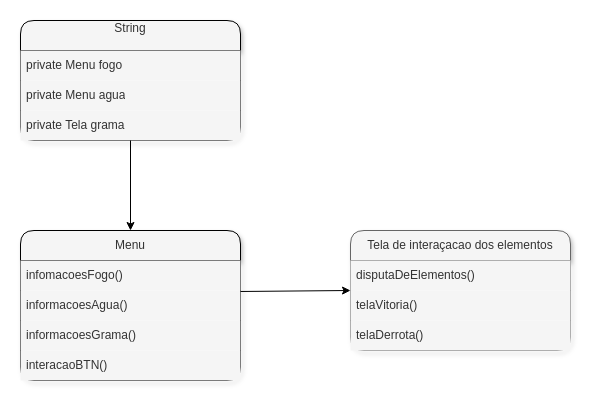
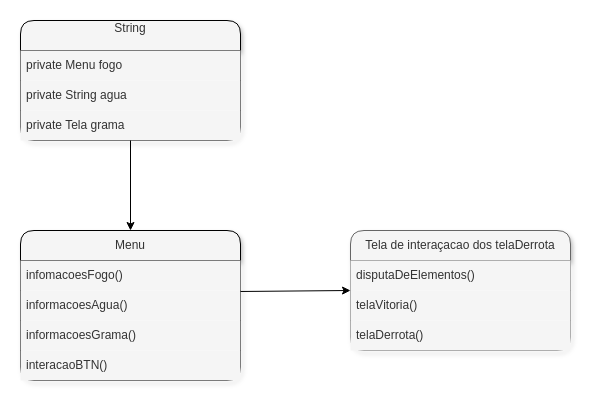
(79, 96) -> (84, 96)
(461, 246) -> (461, 246)
